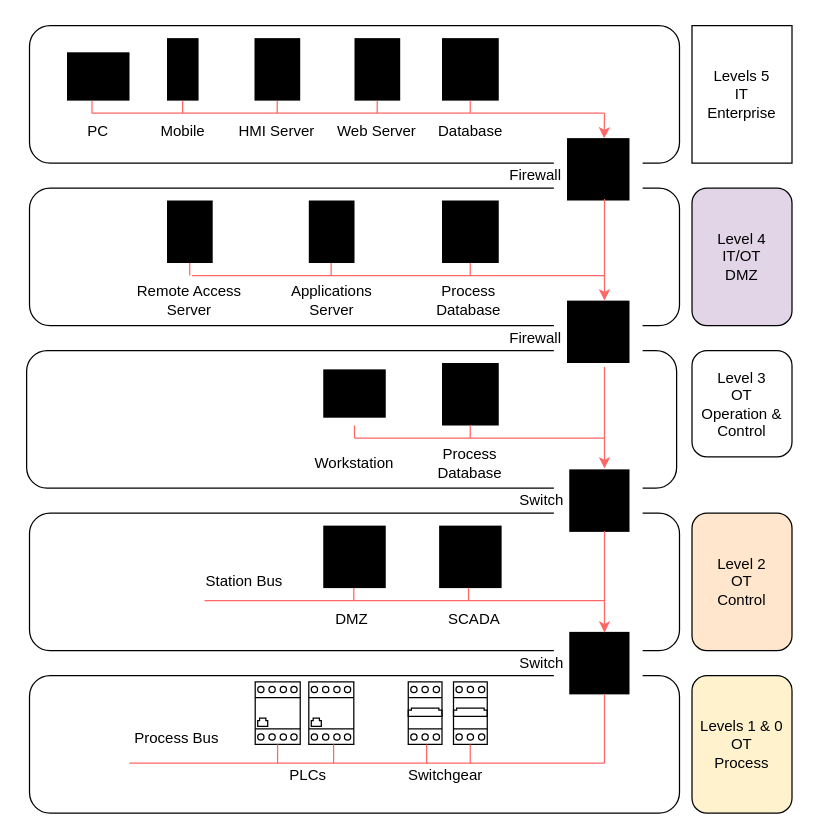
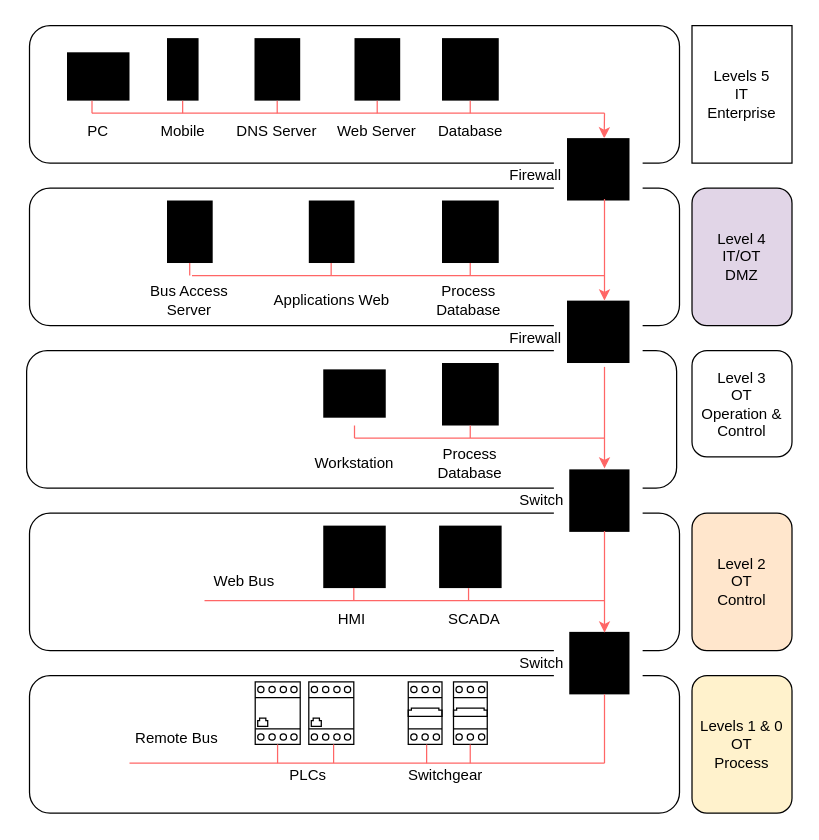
(277, 132) -> (277, 132)
(189, 301) -> (189, 301)
(332, 301) -> (332, 301)
(244, 582) -> (244, 582)
(352, 619) -> (352, 619)
(177, 738) -> (177, 738)
